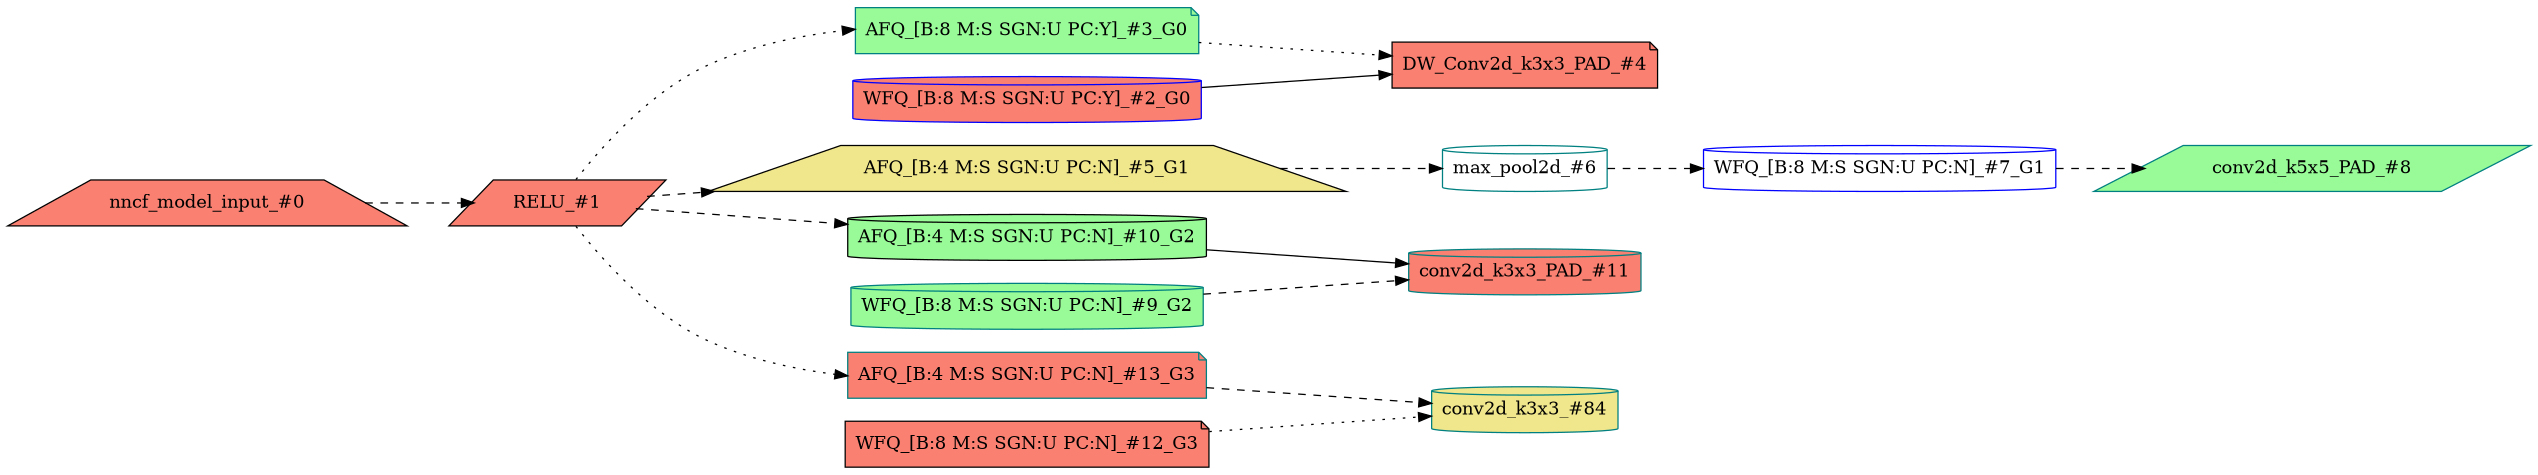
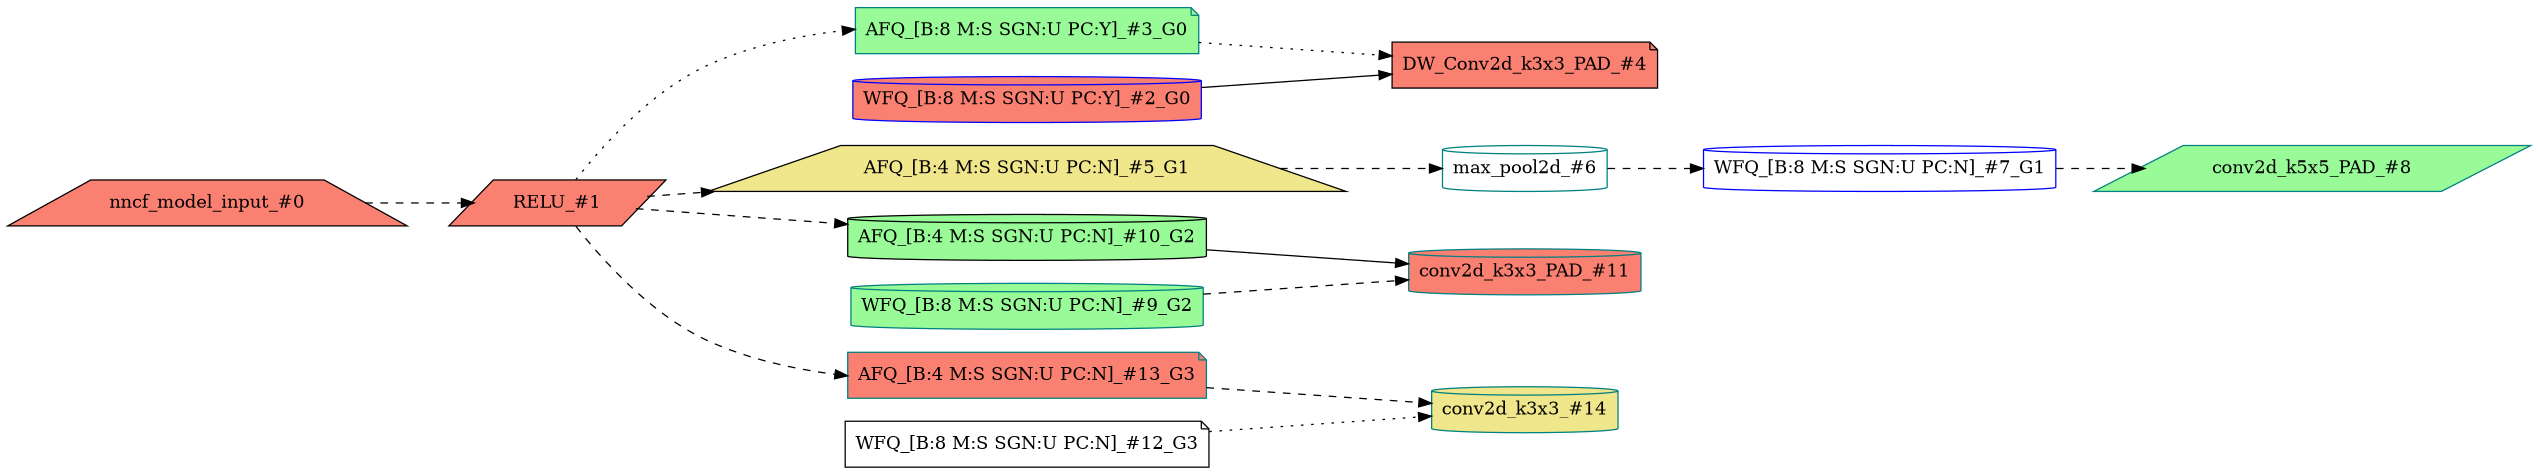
(688, 330) -> (688, 330)
(1525, 410) -> (1525, 410)
(1027, 444) -> (1027, 444)
